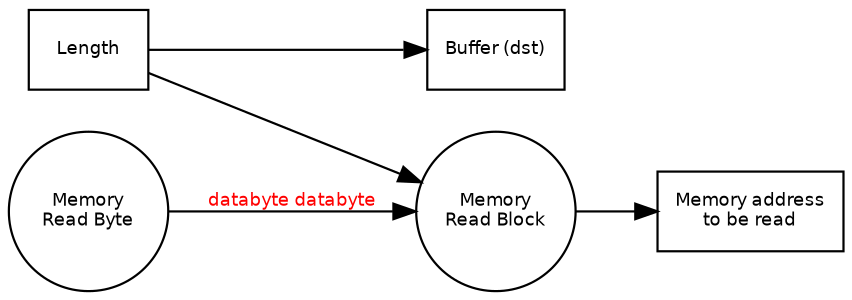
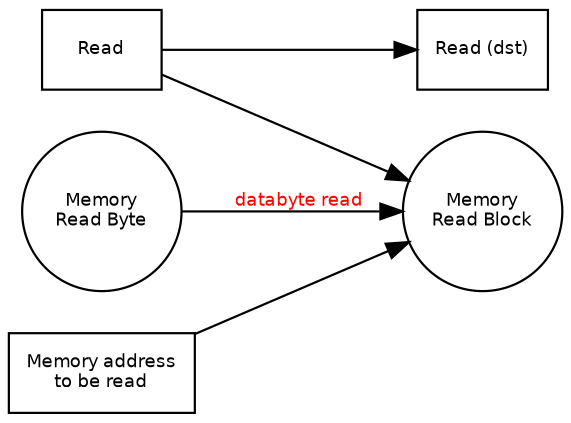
(89, 50) -> (102, 50)
(496, 50) -> (483, 50)
(292, 201) -> (299, 201)
(605, 211) -> (292, 292)
